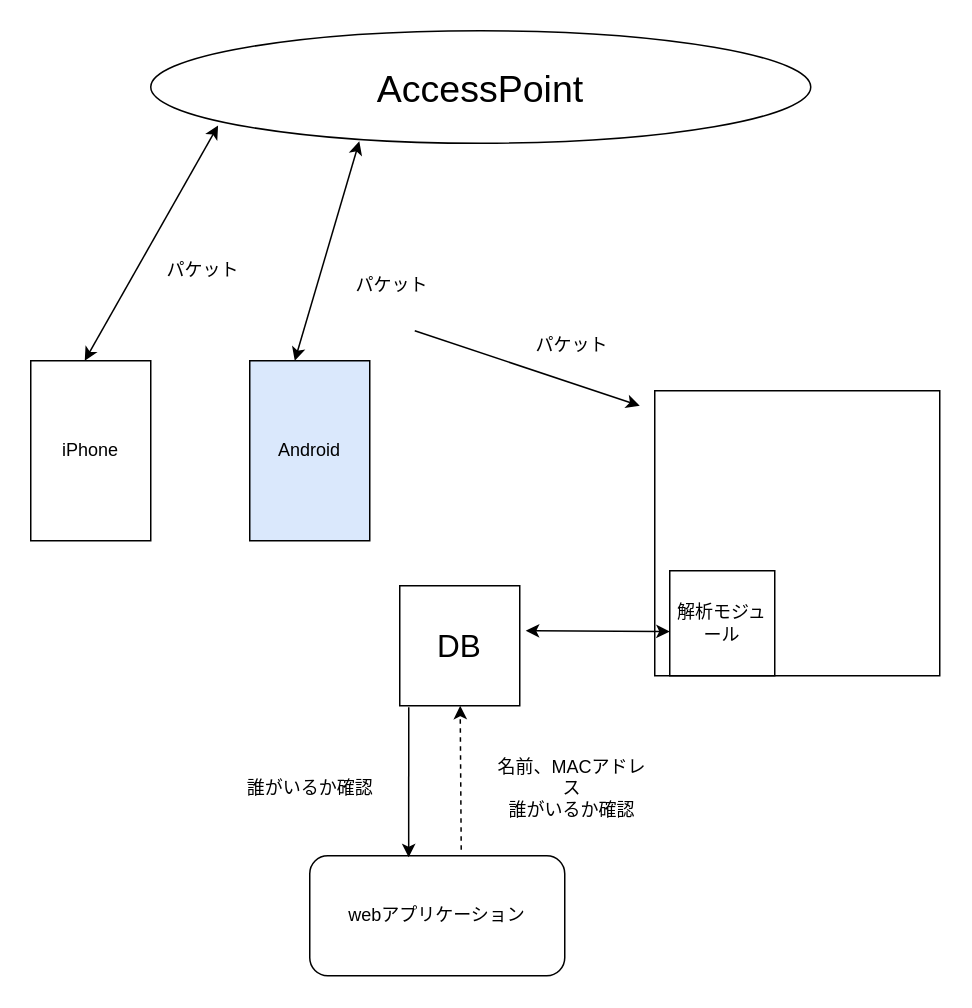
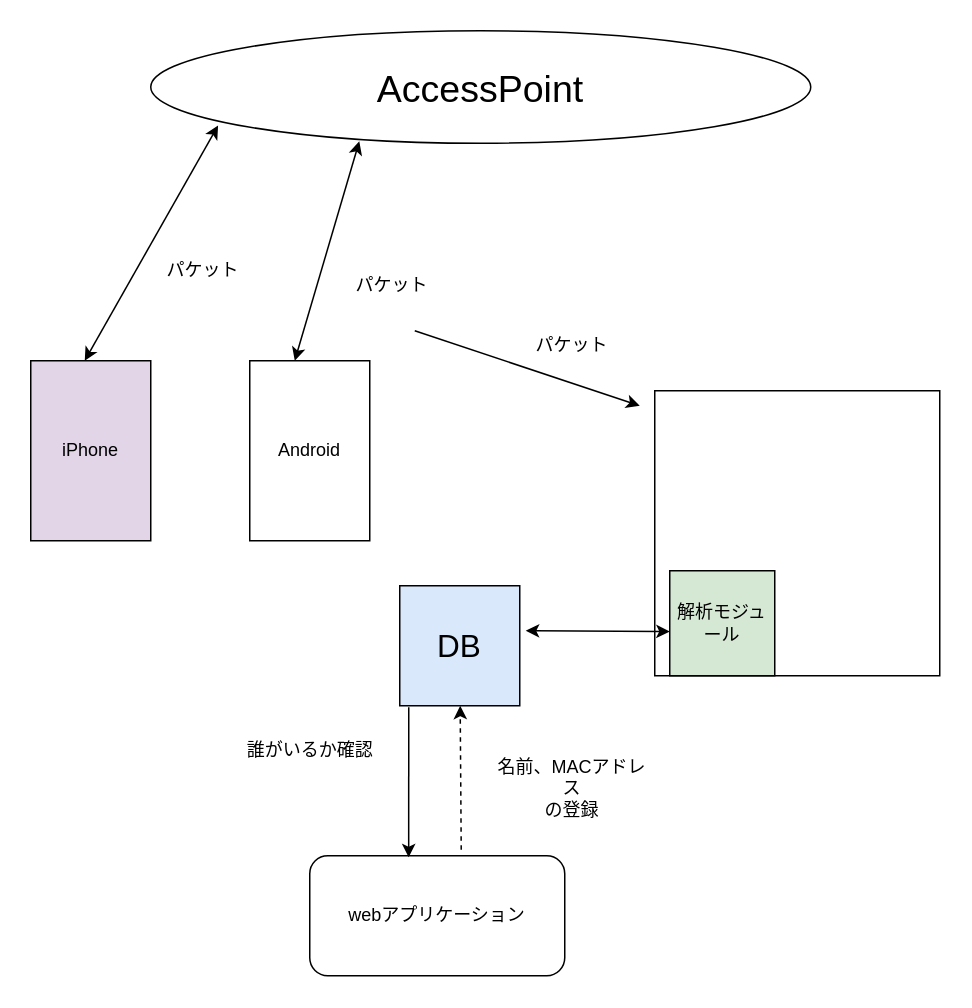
(91, 451) -> (91, 451)
(310, 451) -> (310, 451)
(722, 623) -> (722, 623)
(460, 646) -> (460, 646)
(310, 788) -> (310, 751)
(572, 788) -> (572, 788)
